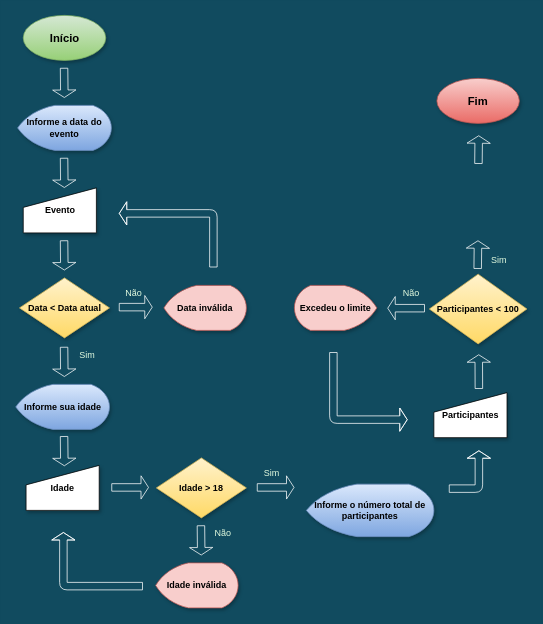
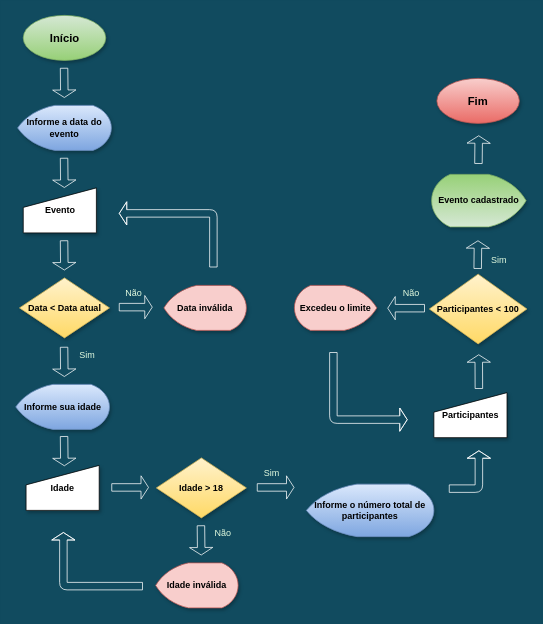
none -> (479, 201)
